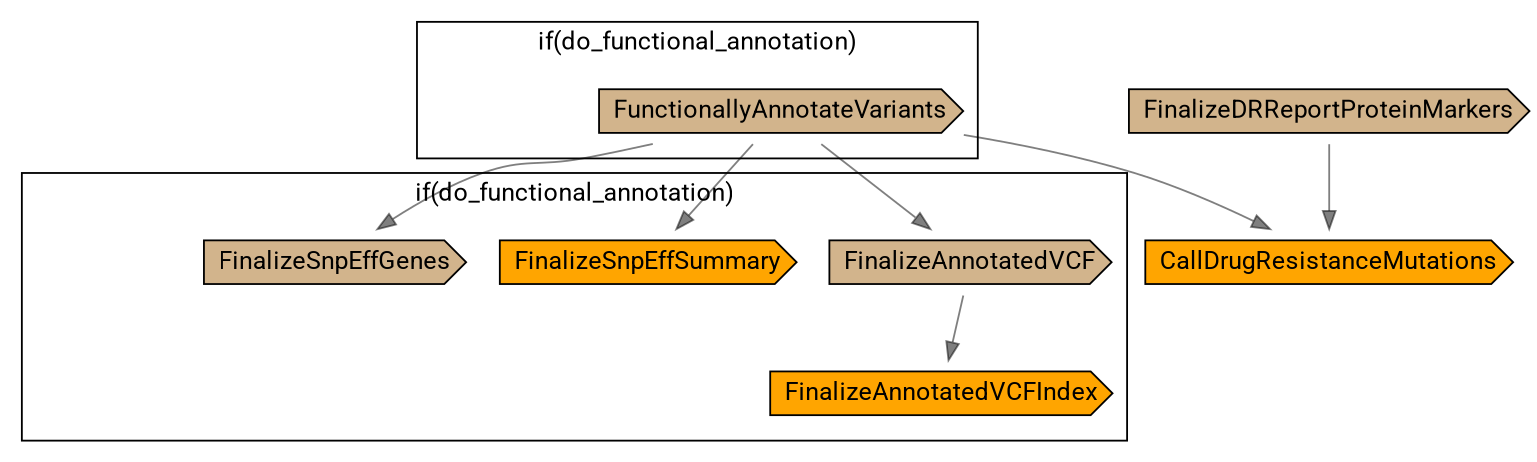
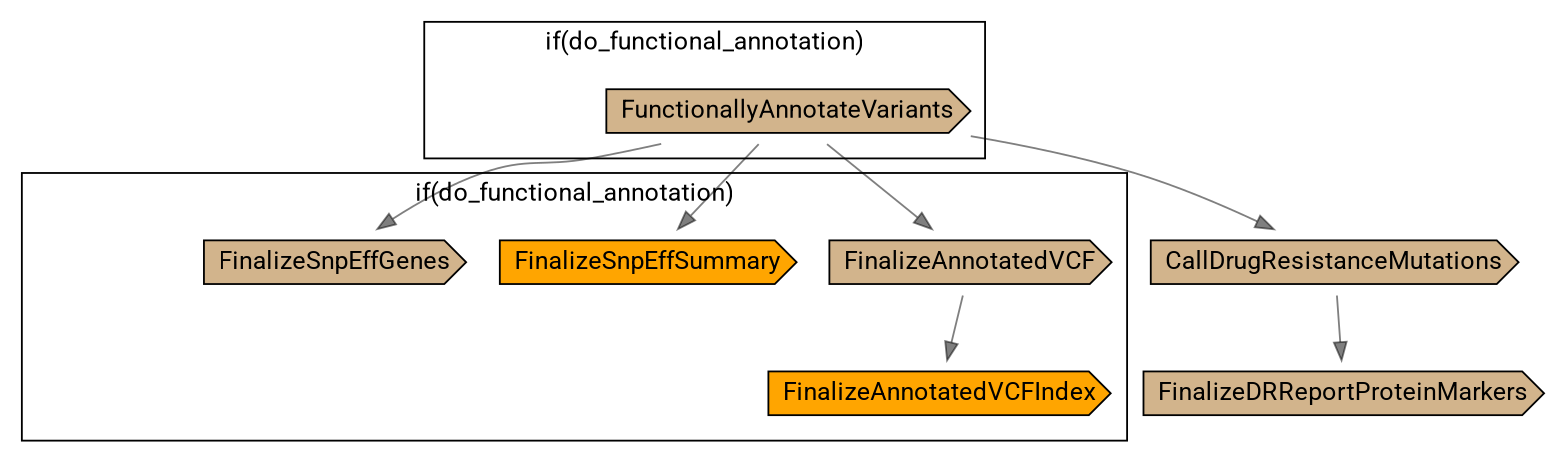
(1329, 178) -> (1339, 319)
(1329, 262) -> (1335, 262)
